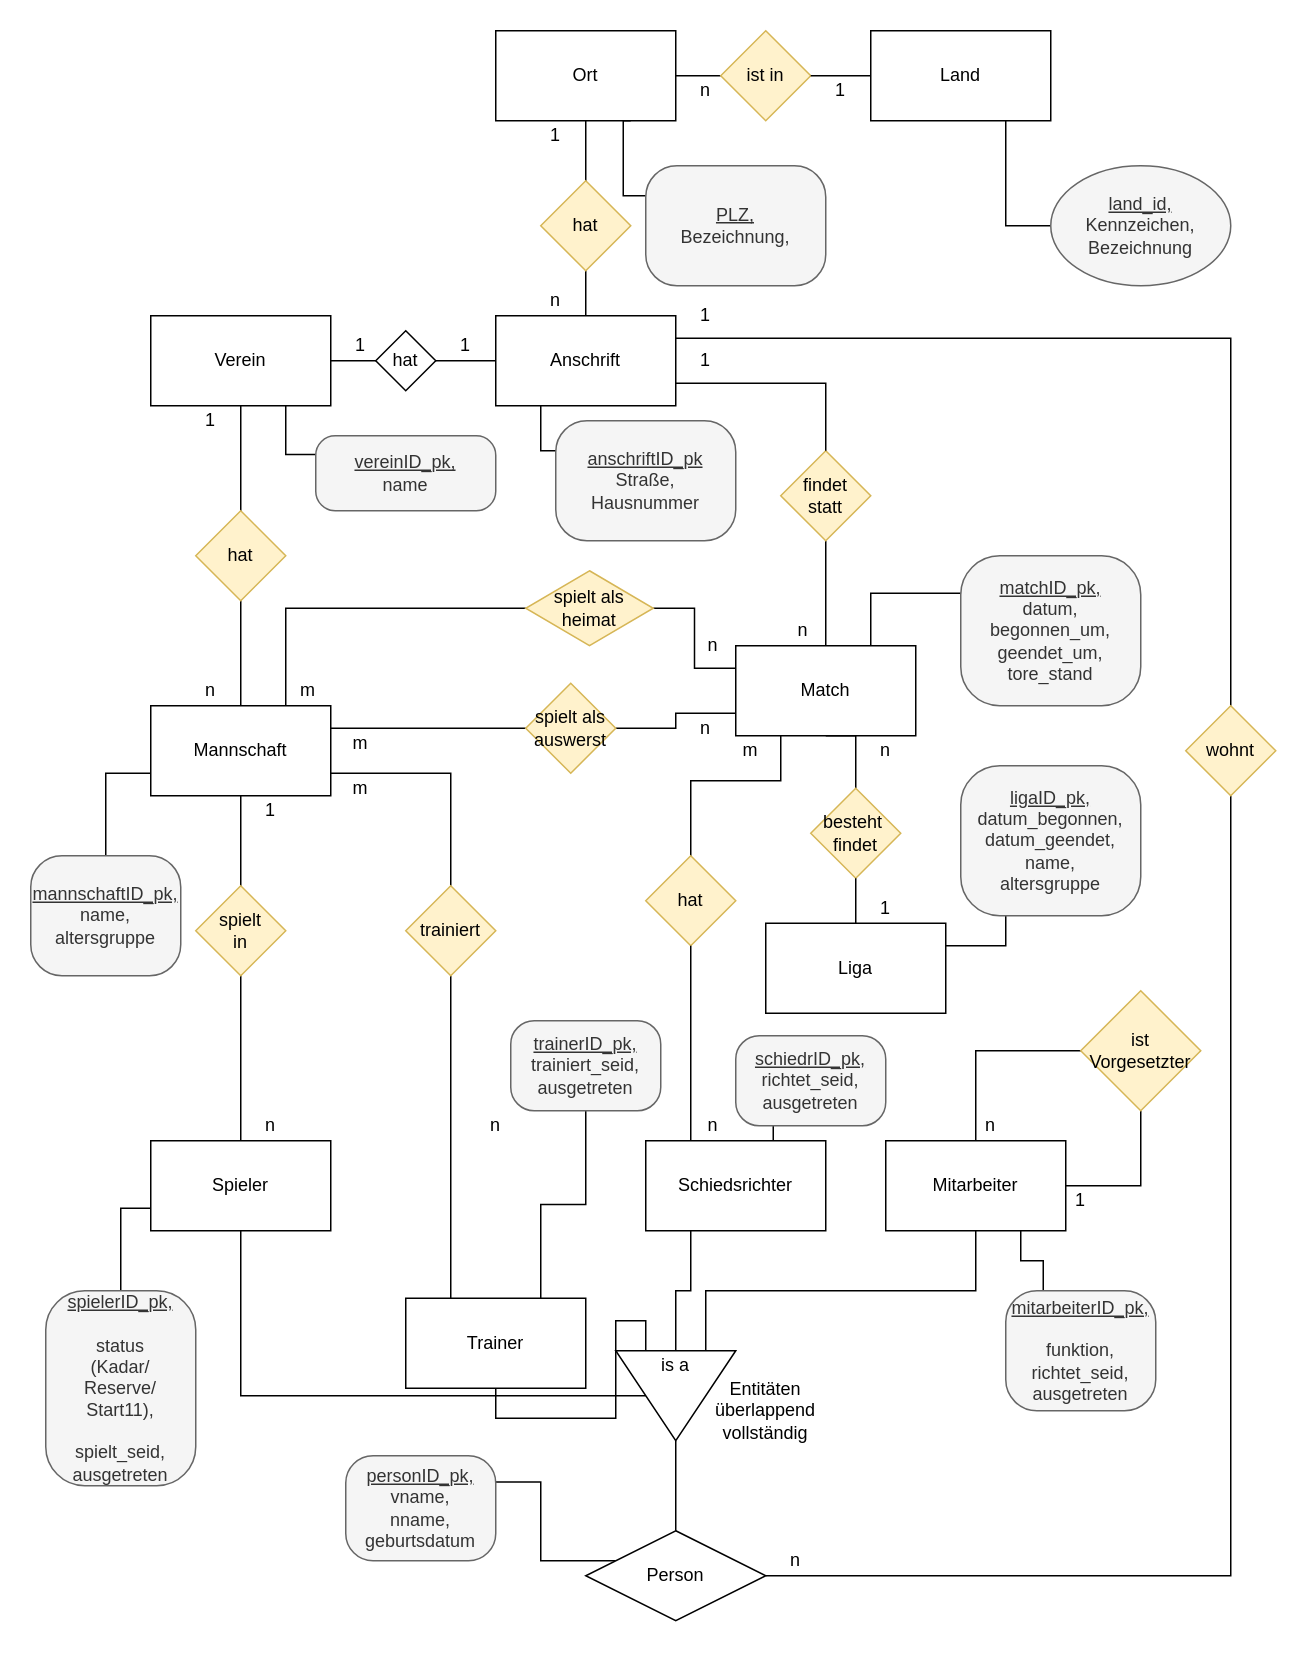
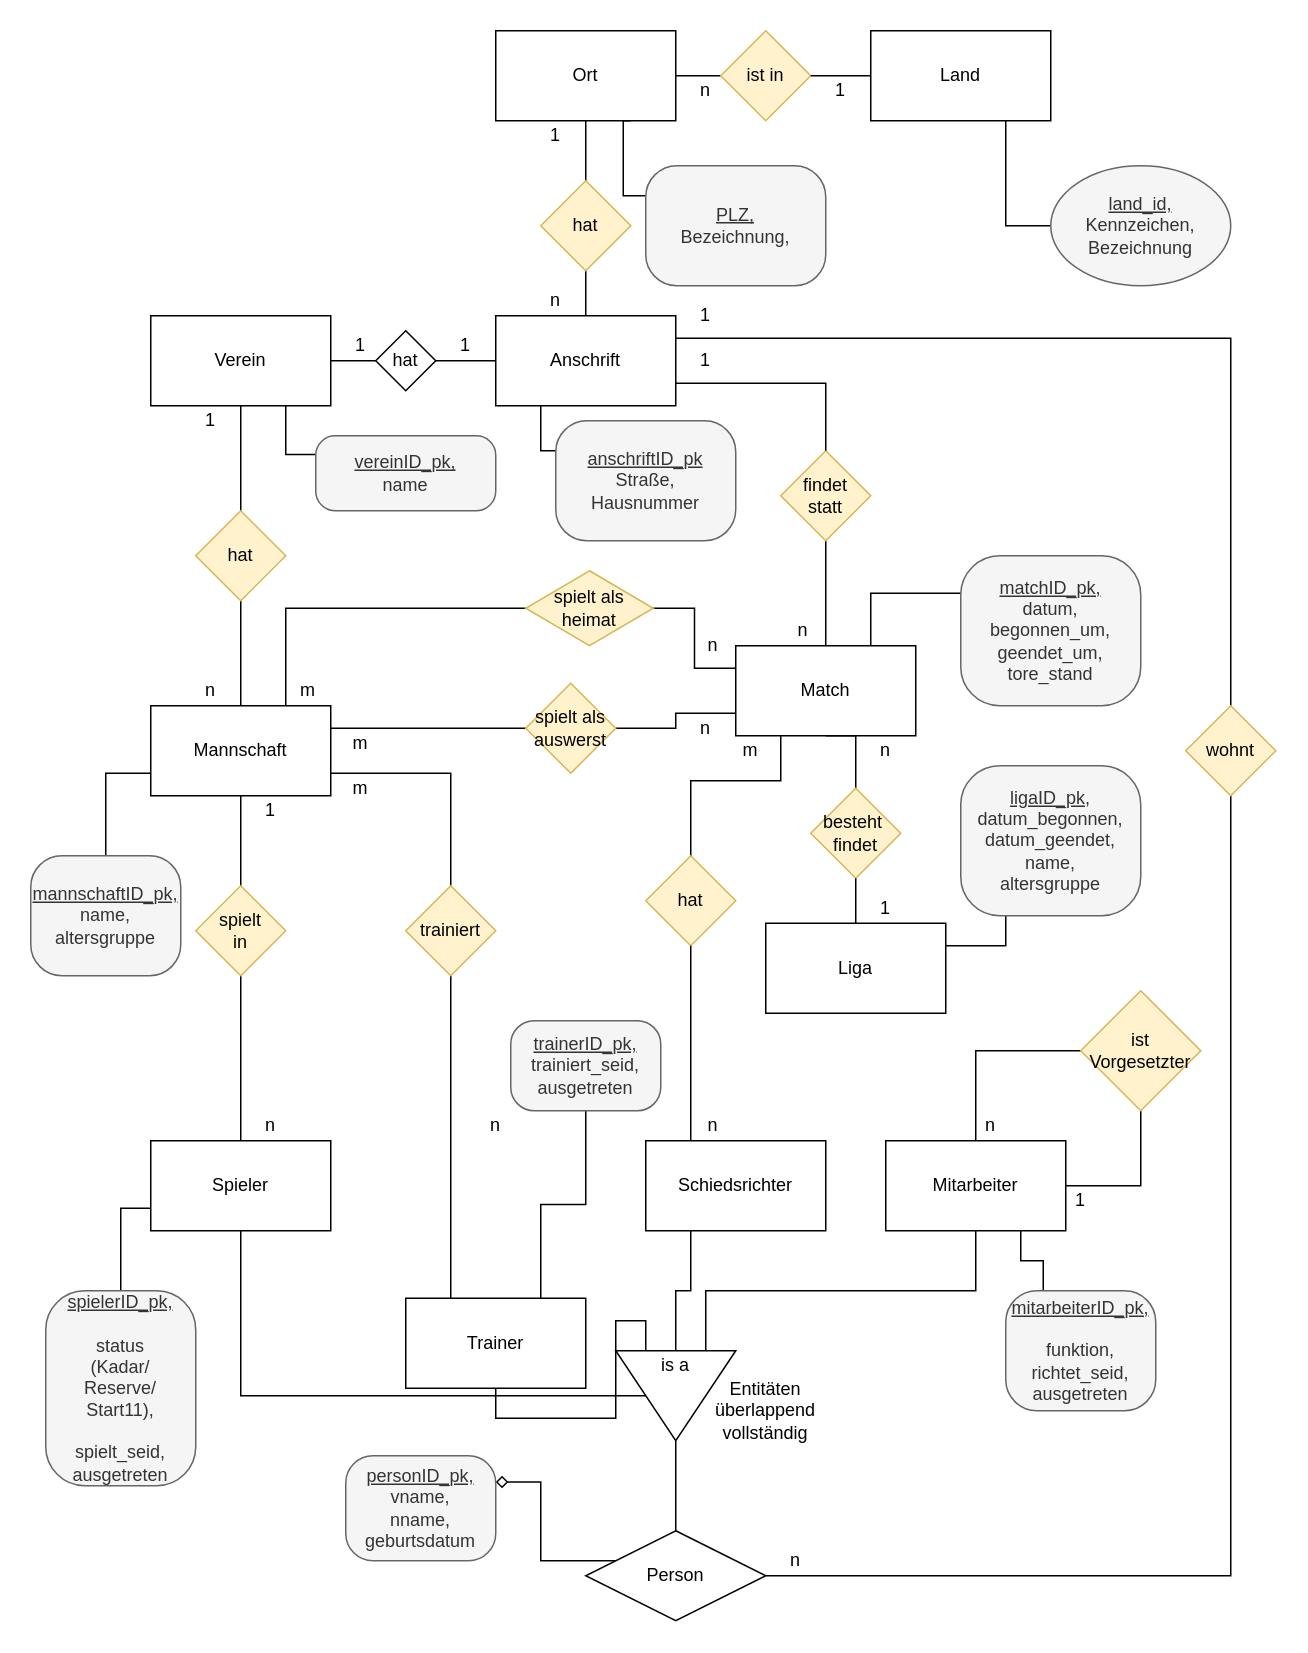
(811, 1081) -> none
(773, 1135) -> none
(502, 1482) -> (508, 1482)
